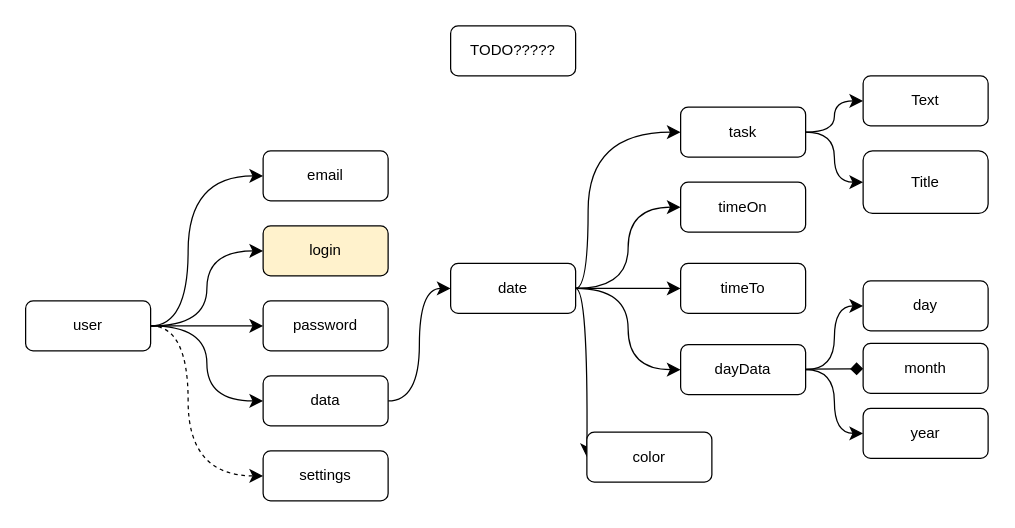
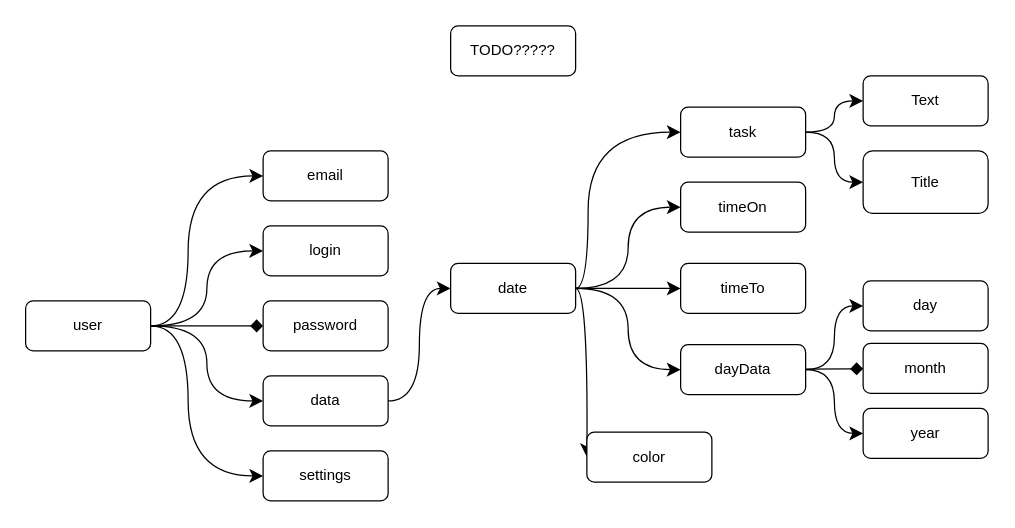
(326, 251) -> (326, 251)
(251, 326) -> (250, 326)
(189, 416) -> (189, 416)
